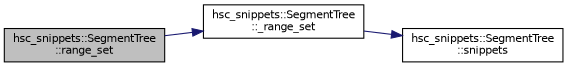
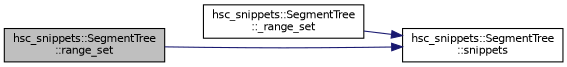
(179, 34) -> (278, 48)
